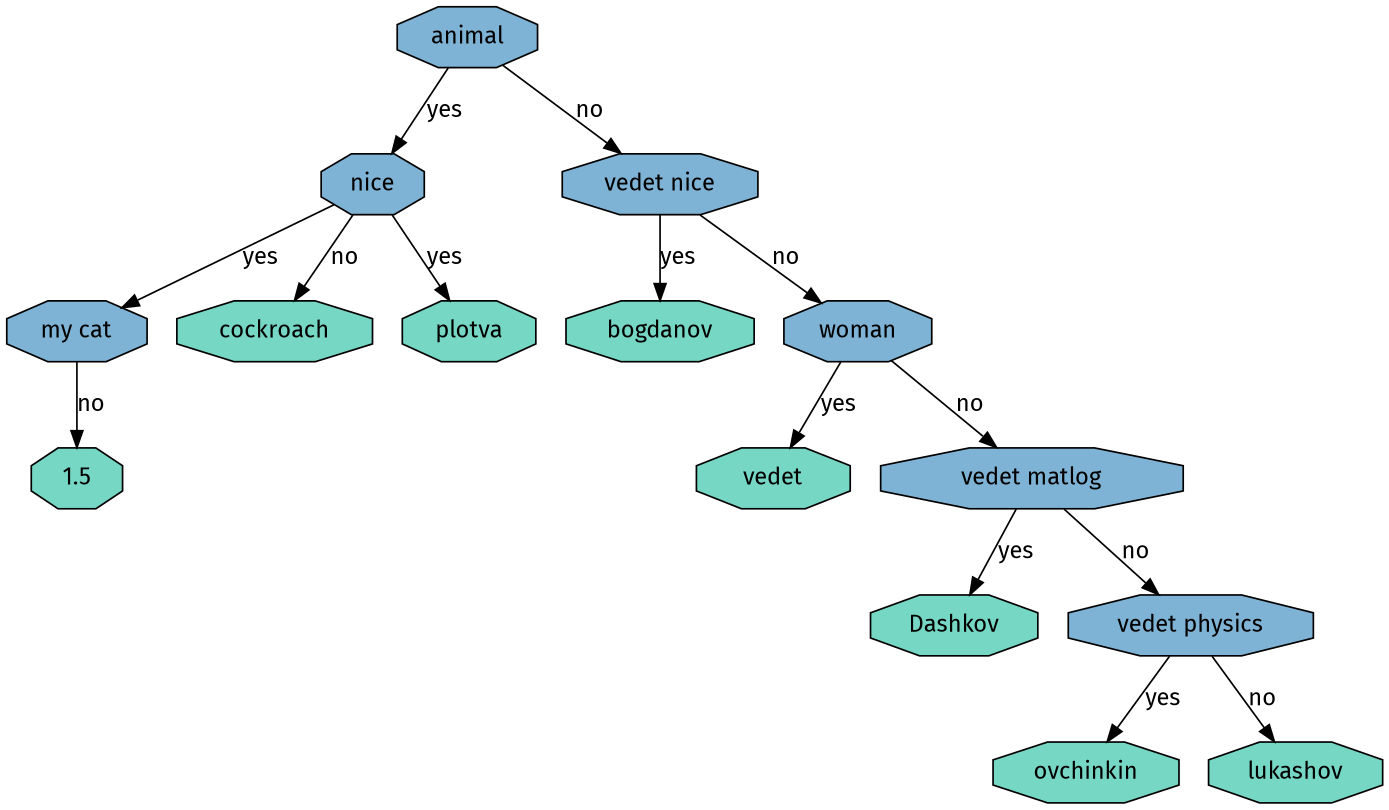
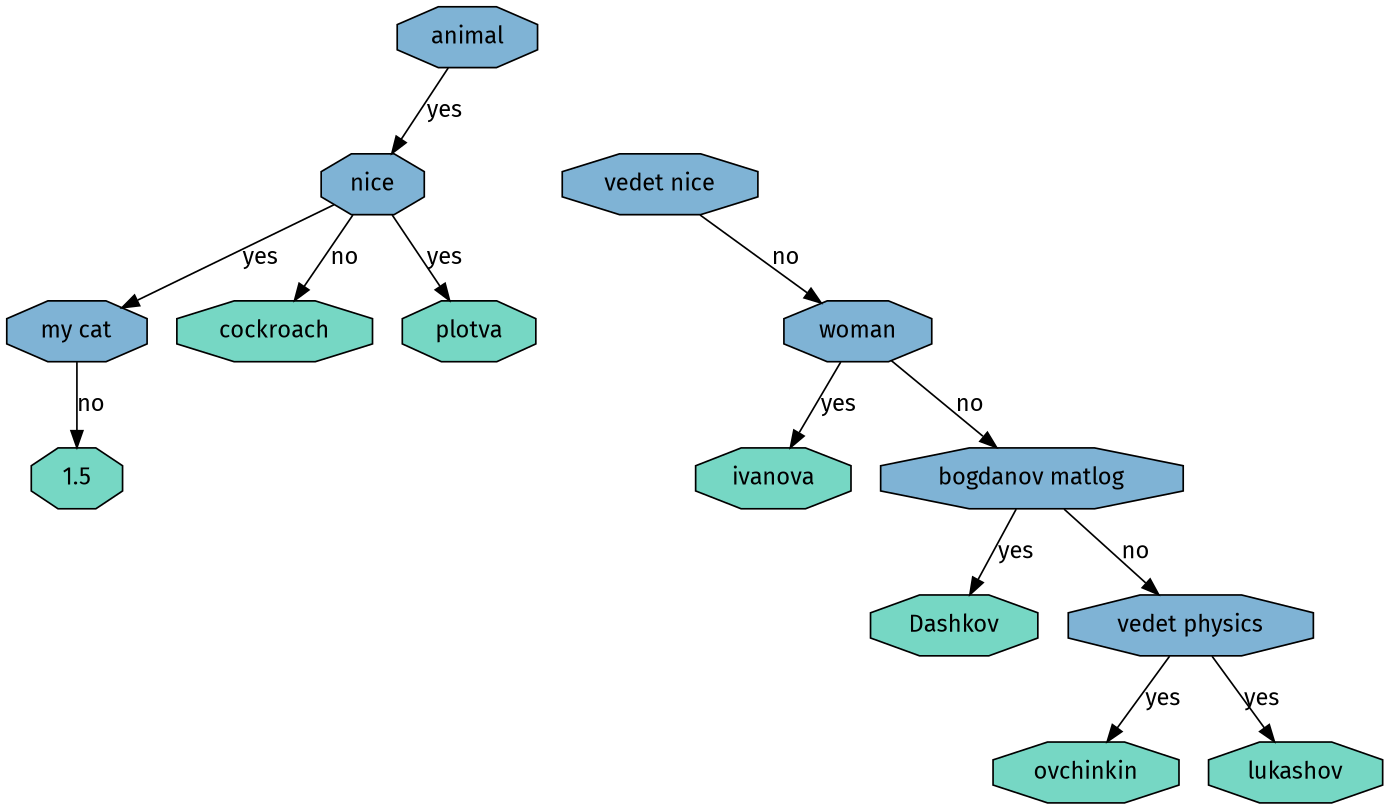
(555, 104) -> none
(660, 331) -> none
(773, 478) -> (773, 478)
(1032, 478) -> (1032, 478)
(1263, 699) -> (1263, 699)
